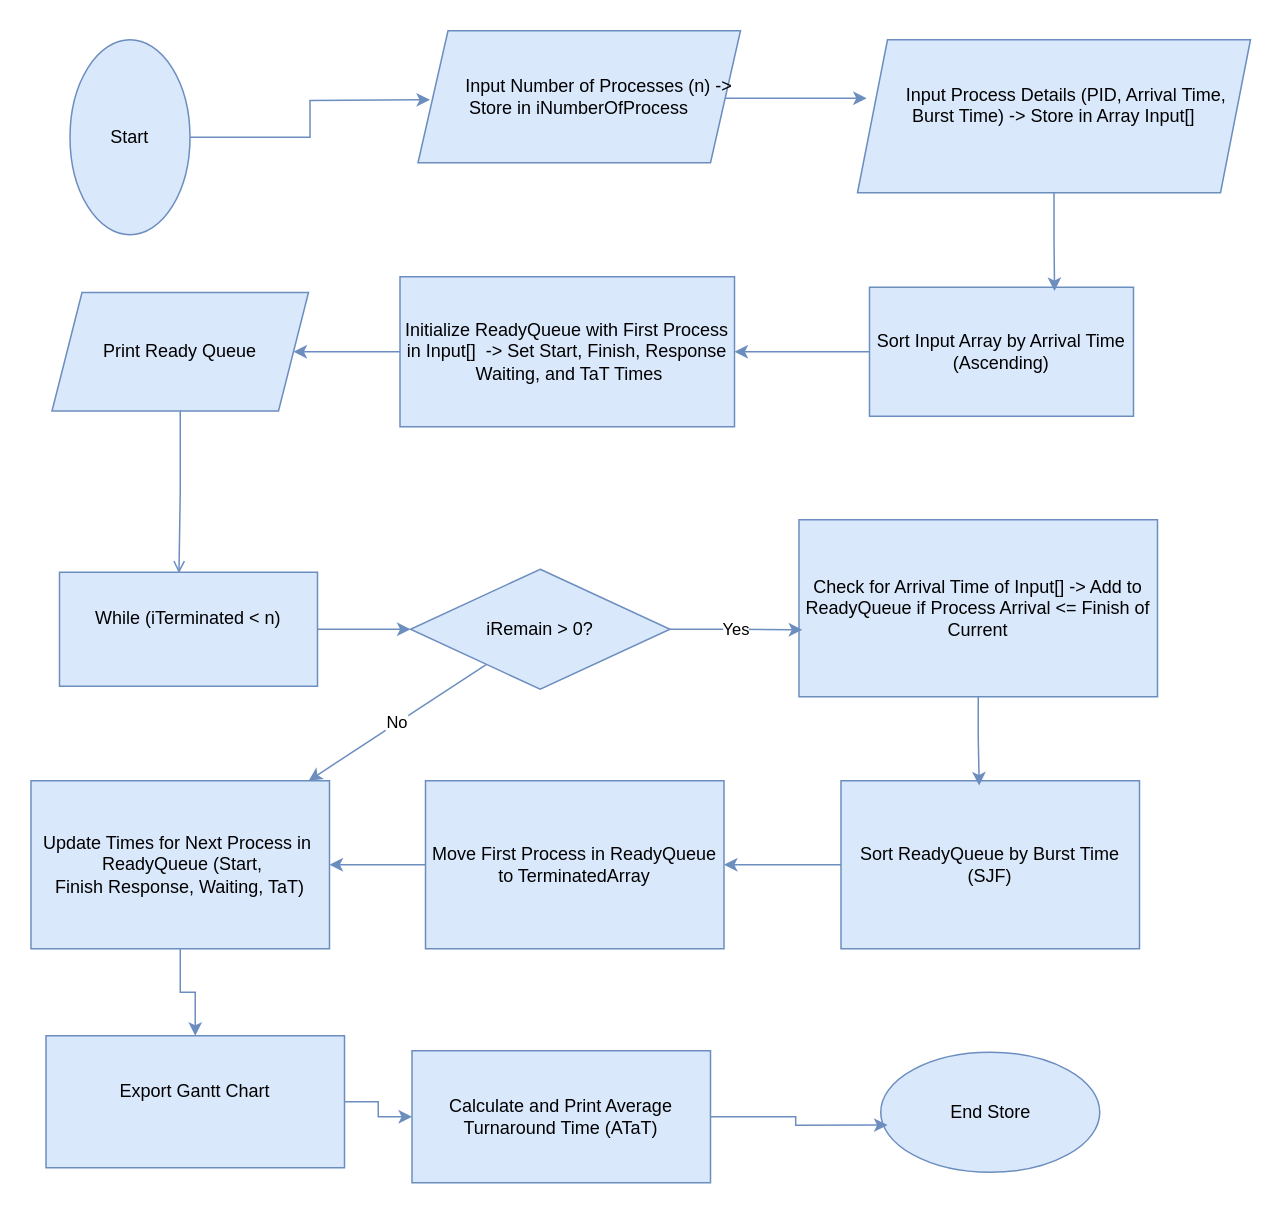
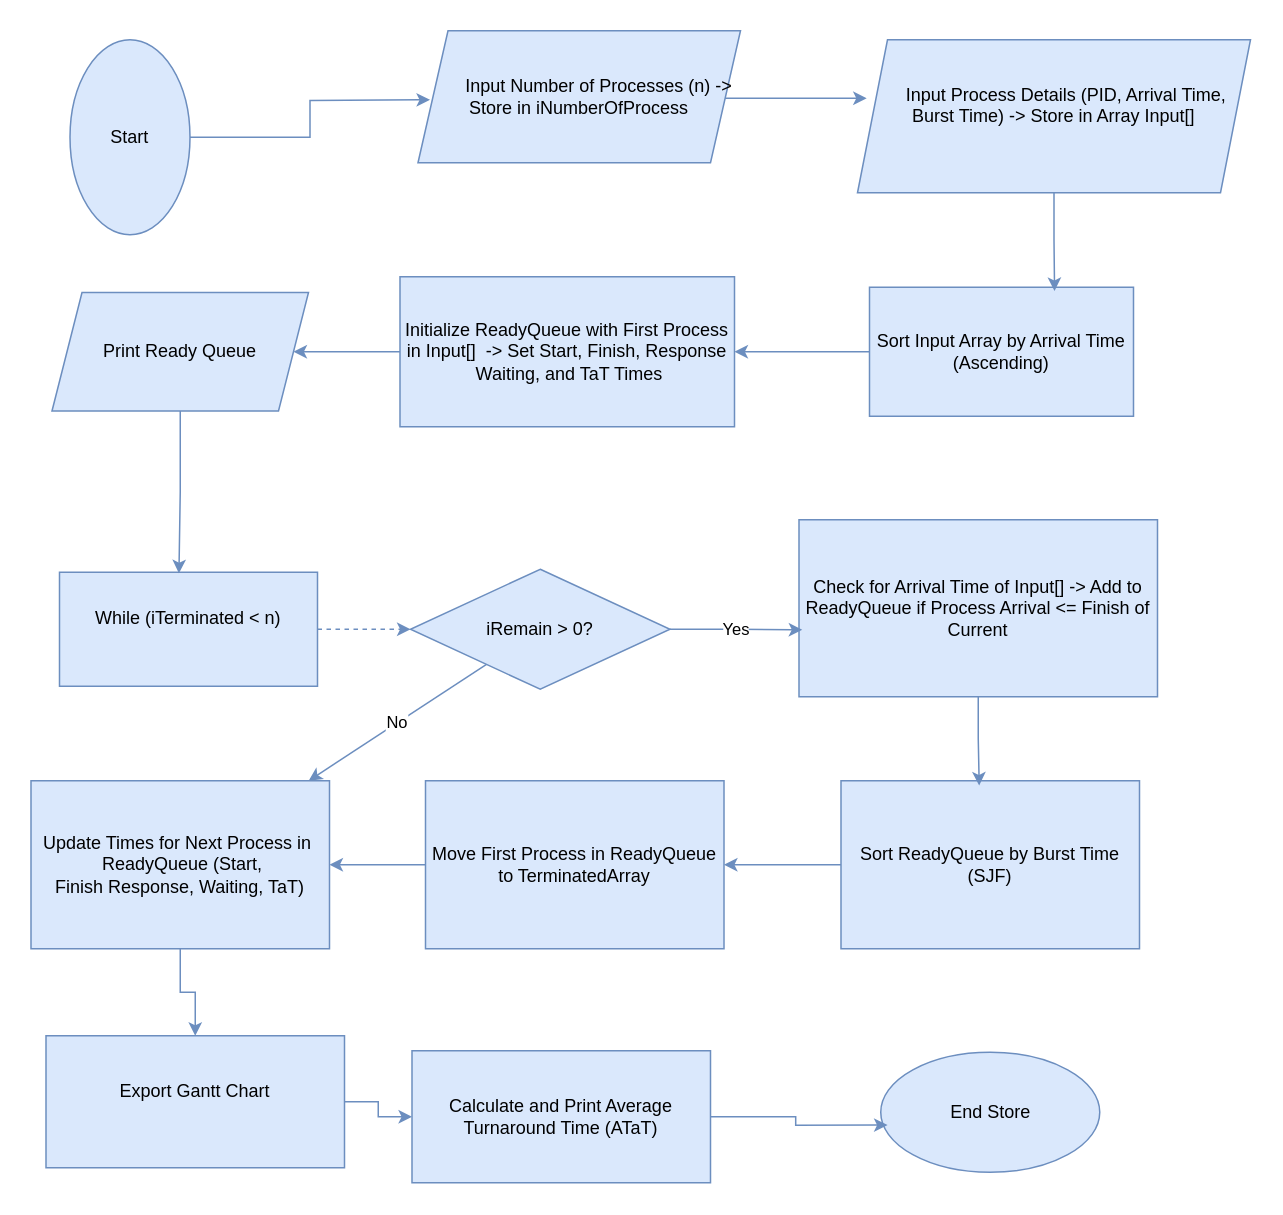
(179, 564) -> (179, 562)
(359, 629) -> (359, 629)
